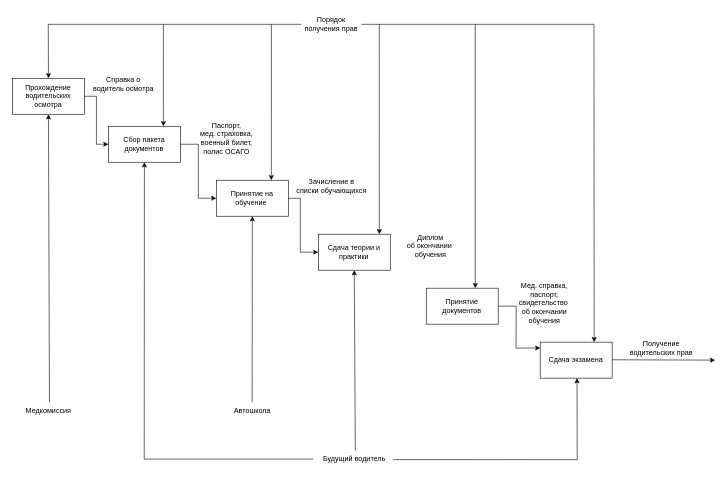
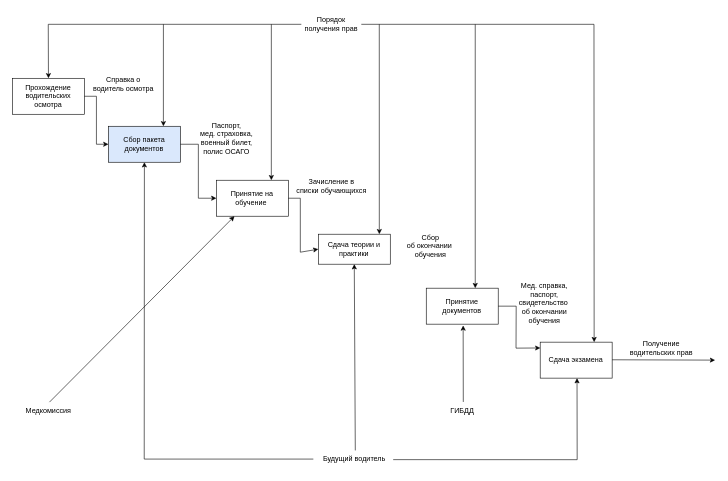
(144, 144) -> (144, 144)
(49, 148) -> (164, 287)
(252, 221) -> none
(431, 246) -> (431, 246)
(354, 252) -> (354, 249)
none -> (463, 330)
(252, 411) -> none
none -> (462, 411)
